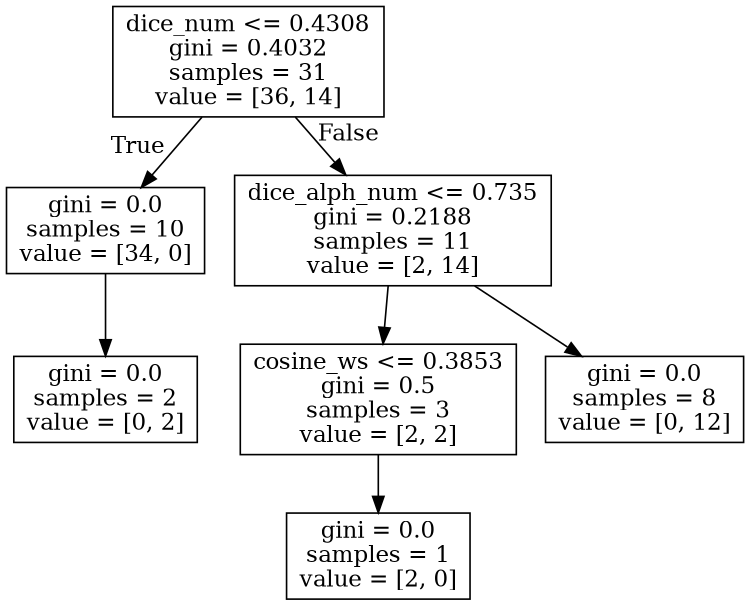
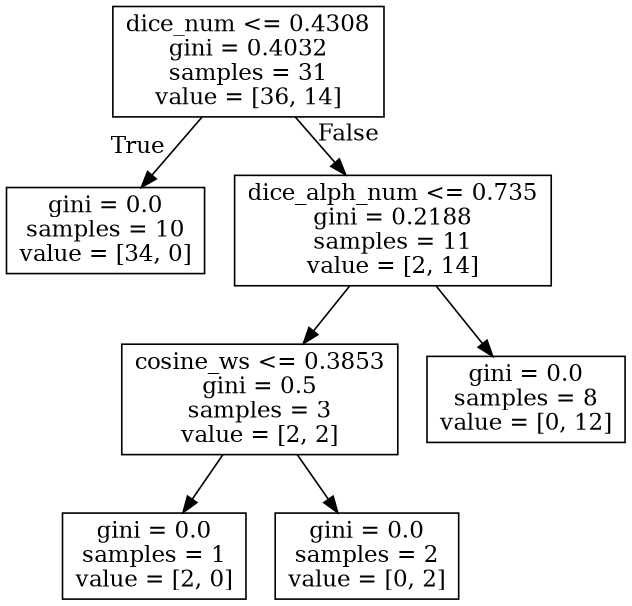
(106, 307) -> (313, 477)
